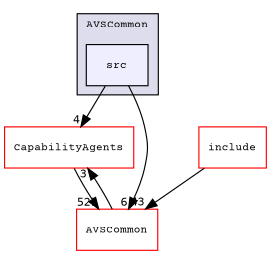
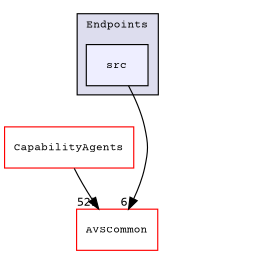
(118, 25) -> (118, 25)
(96, 102) -> none
(233, 147) -> none
(104, 193) -> none
